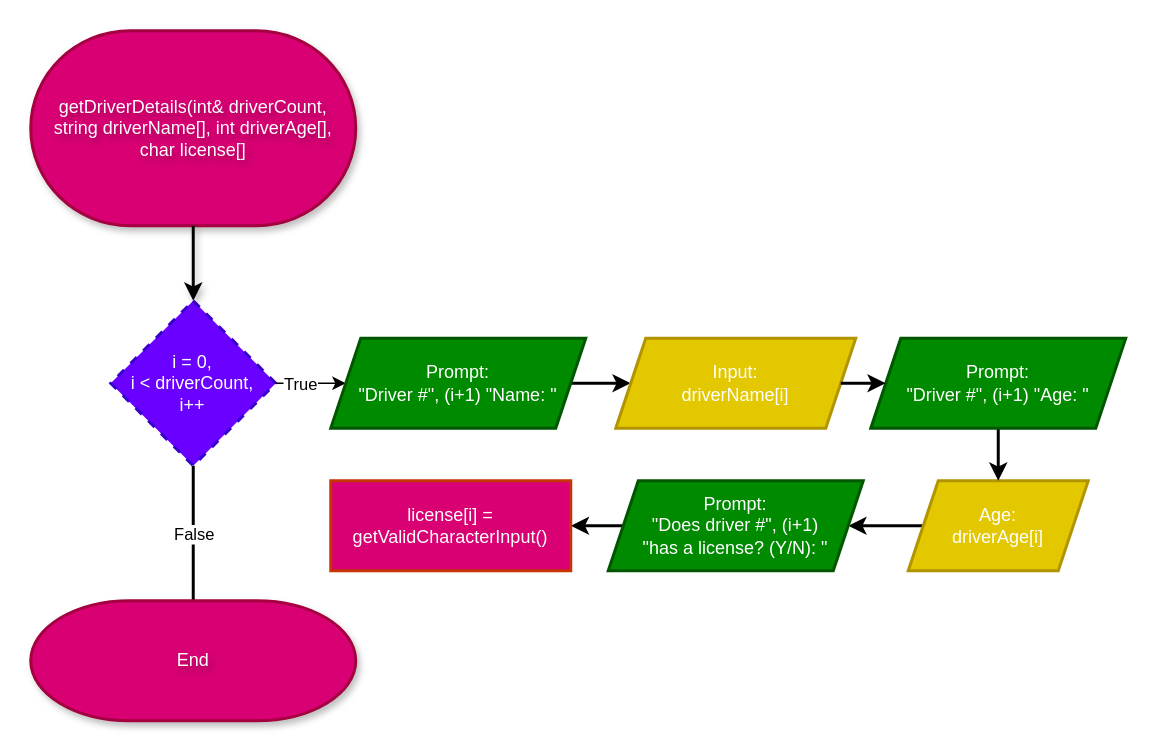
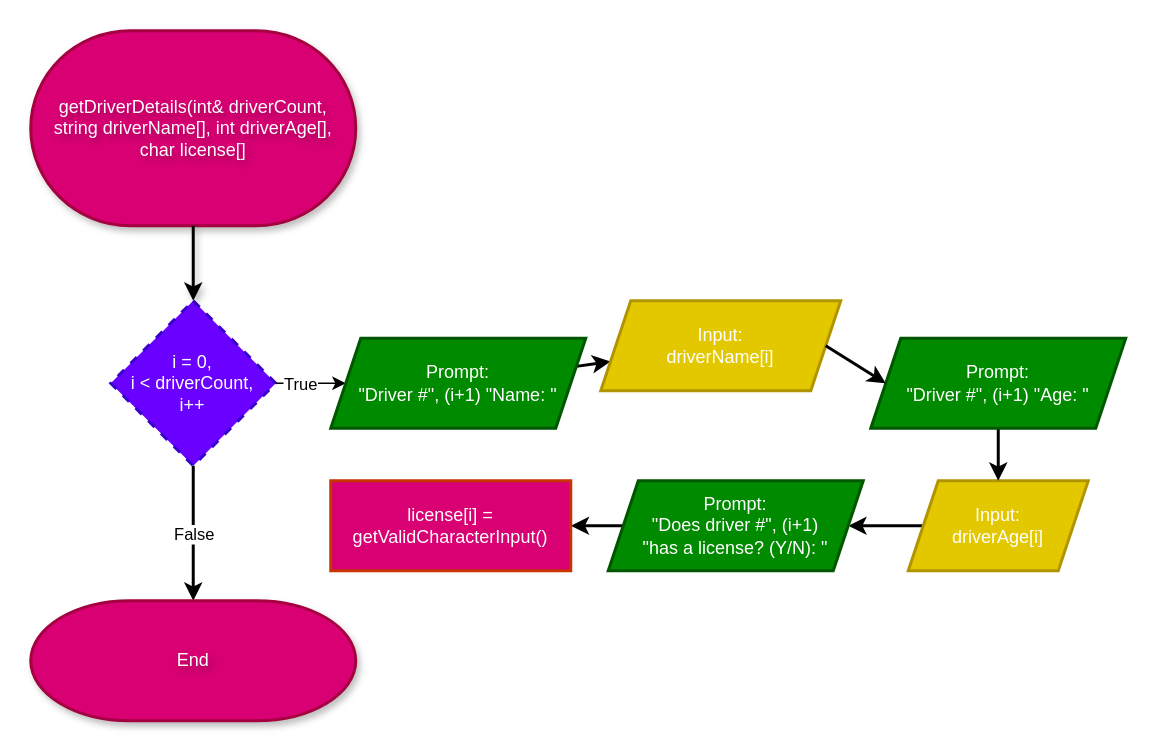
(736, 383) -> (721, 346)
(998, 526) -> (998, 526)
(193, 591) -> (193, 586)
